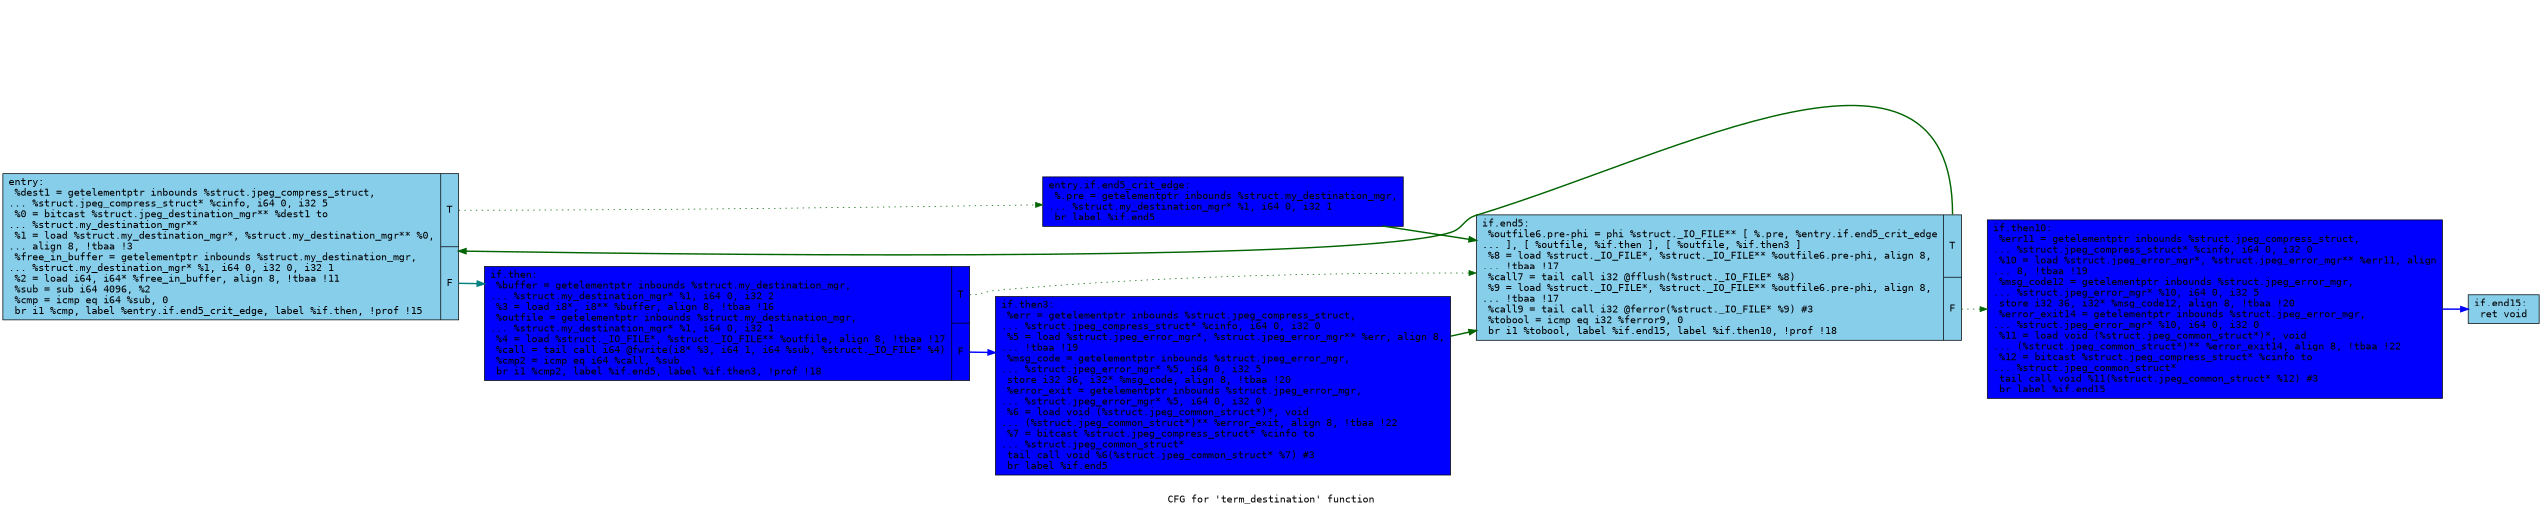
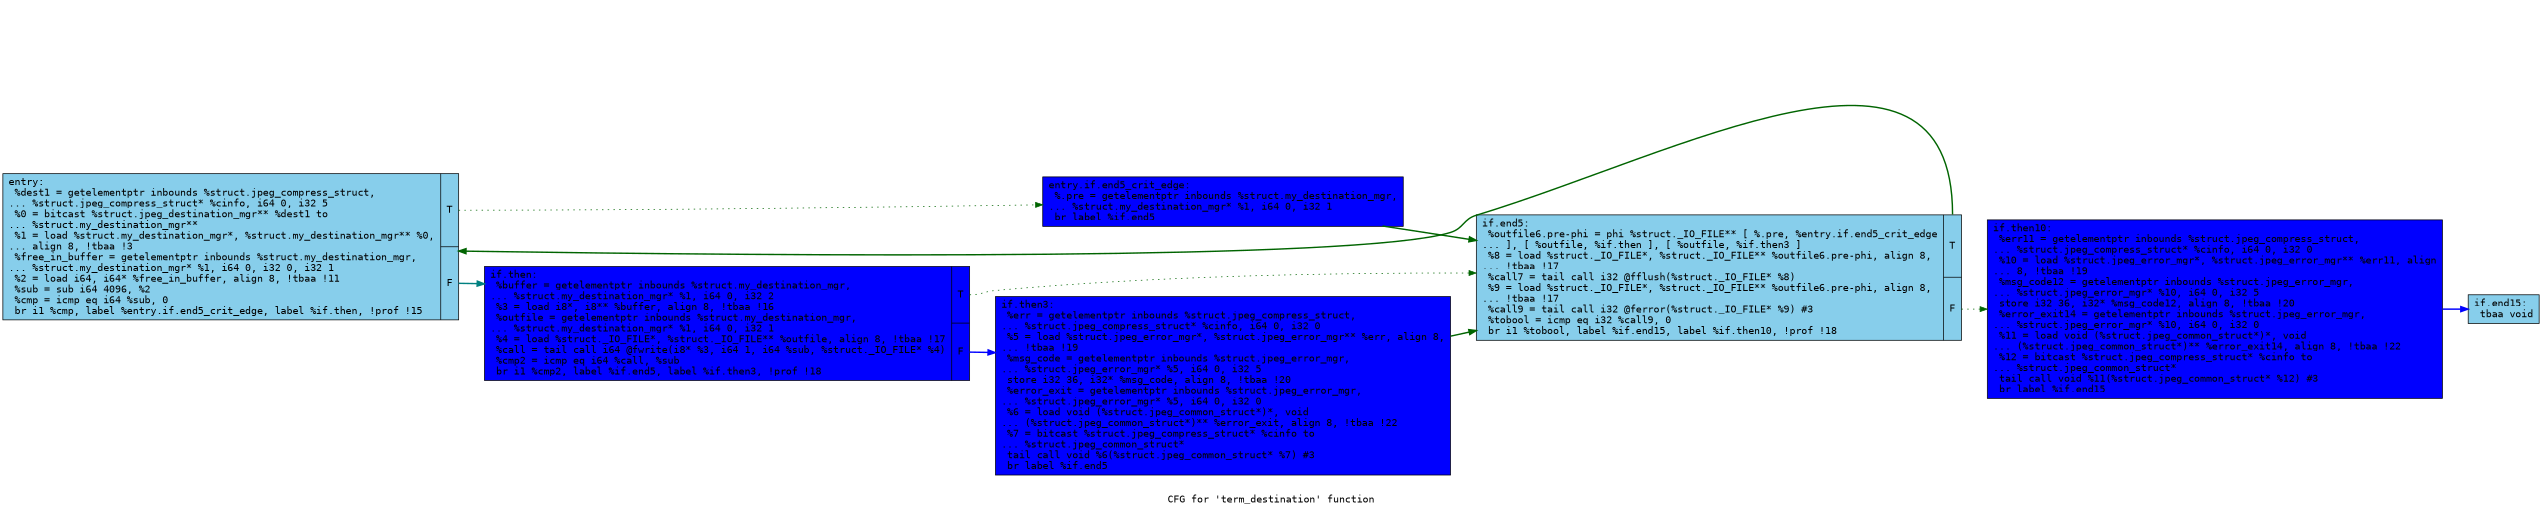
(2501, 314) -> (2504, 314)
(1583, 320) -> (1577, 320)
